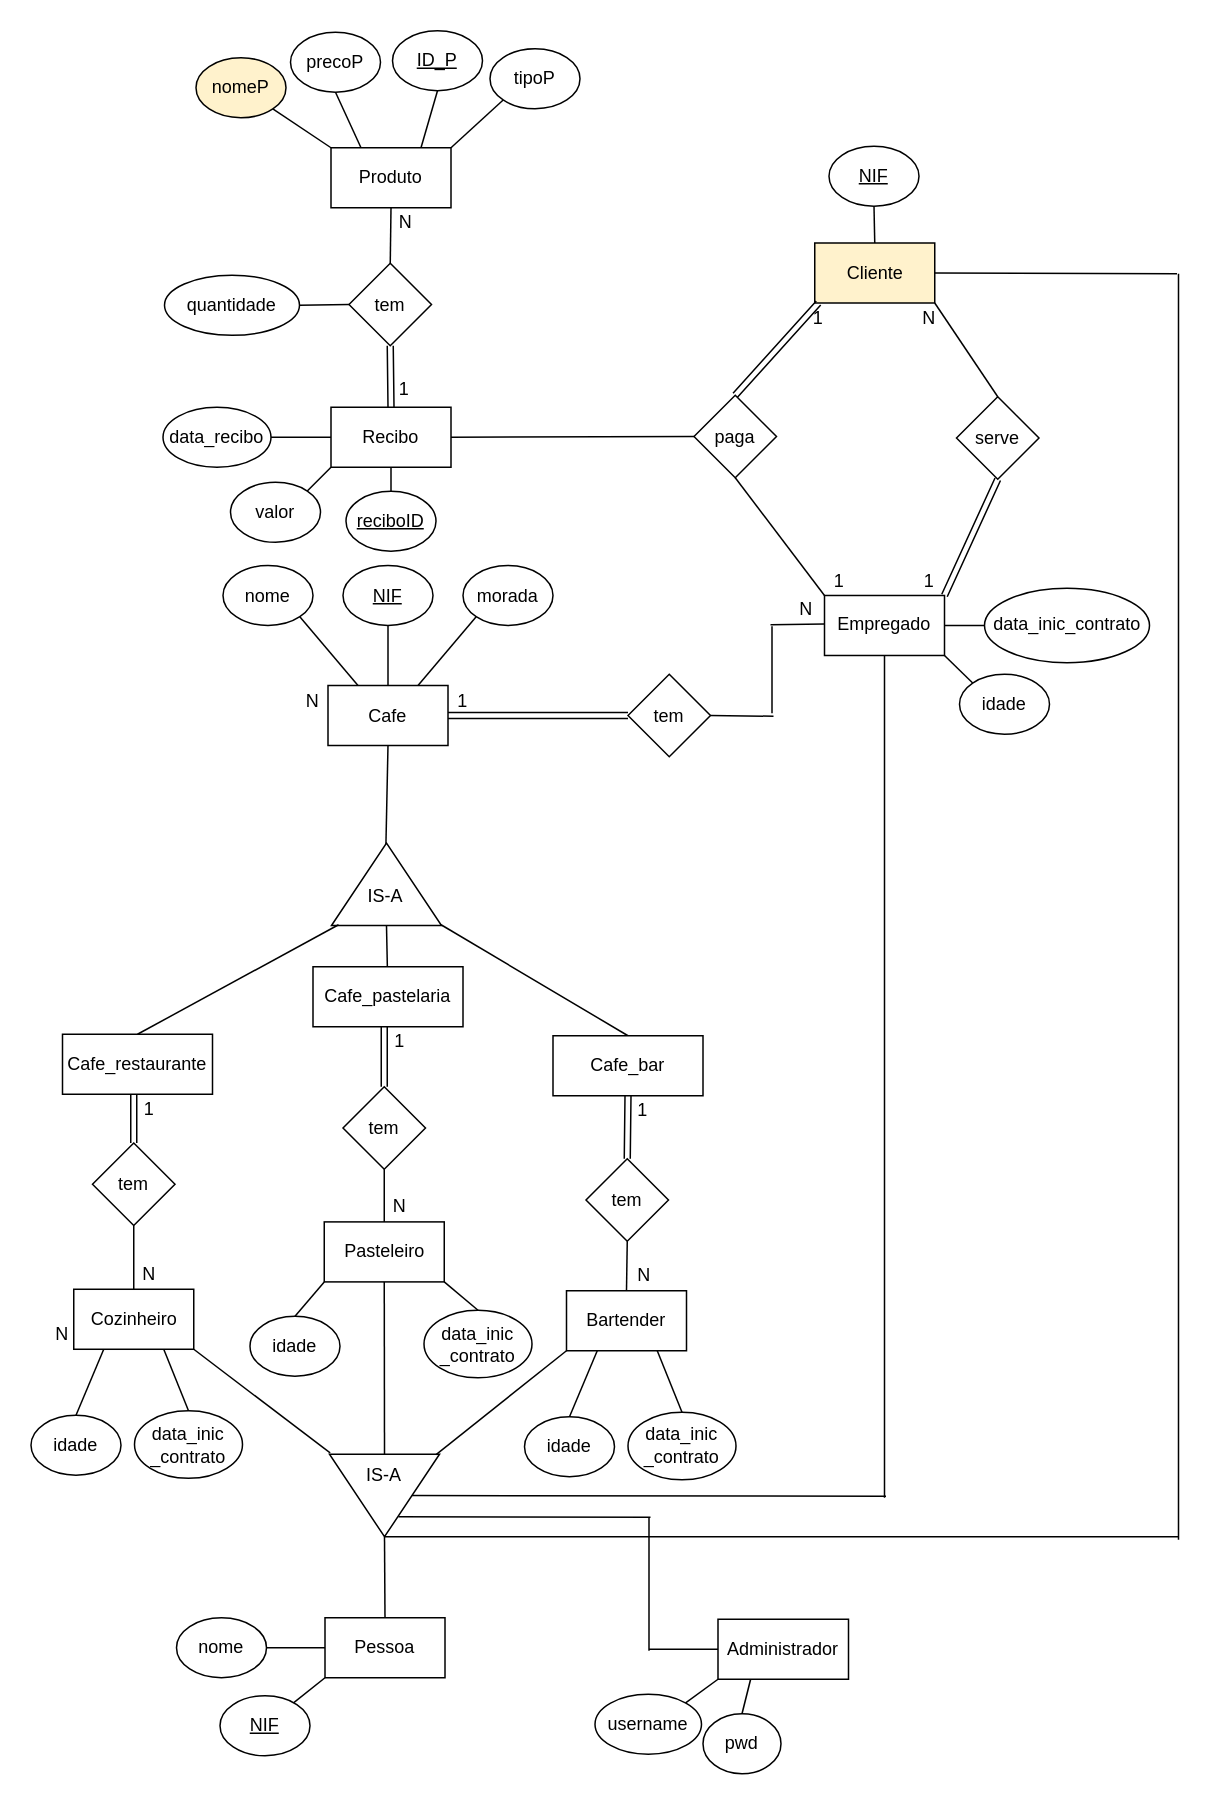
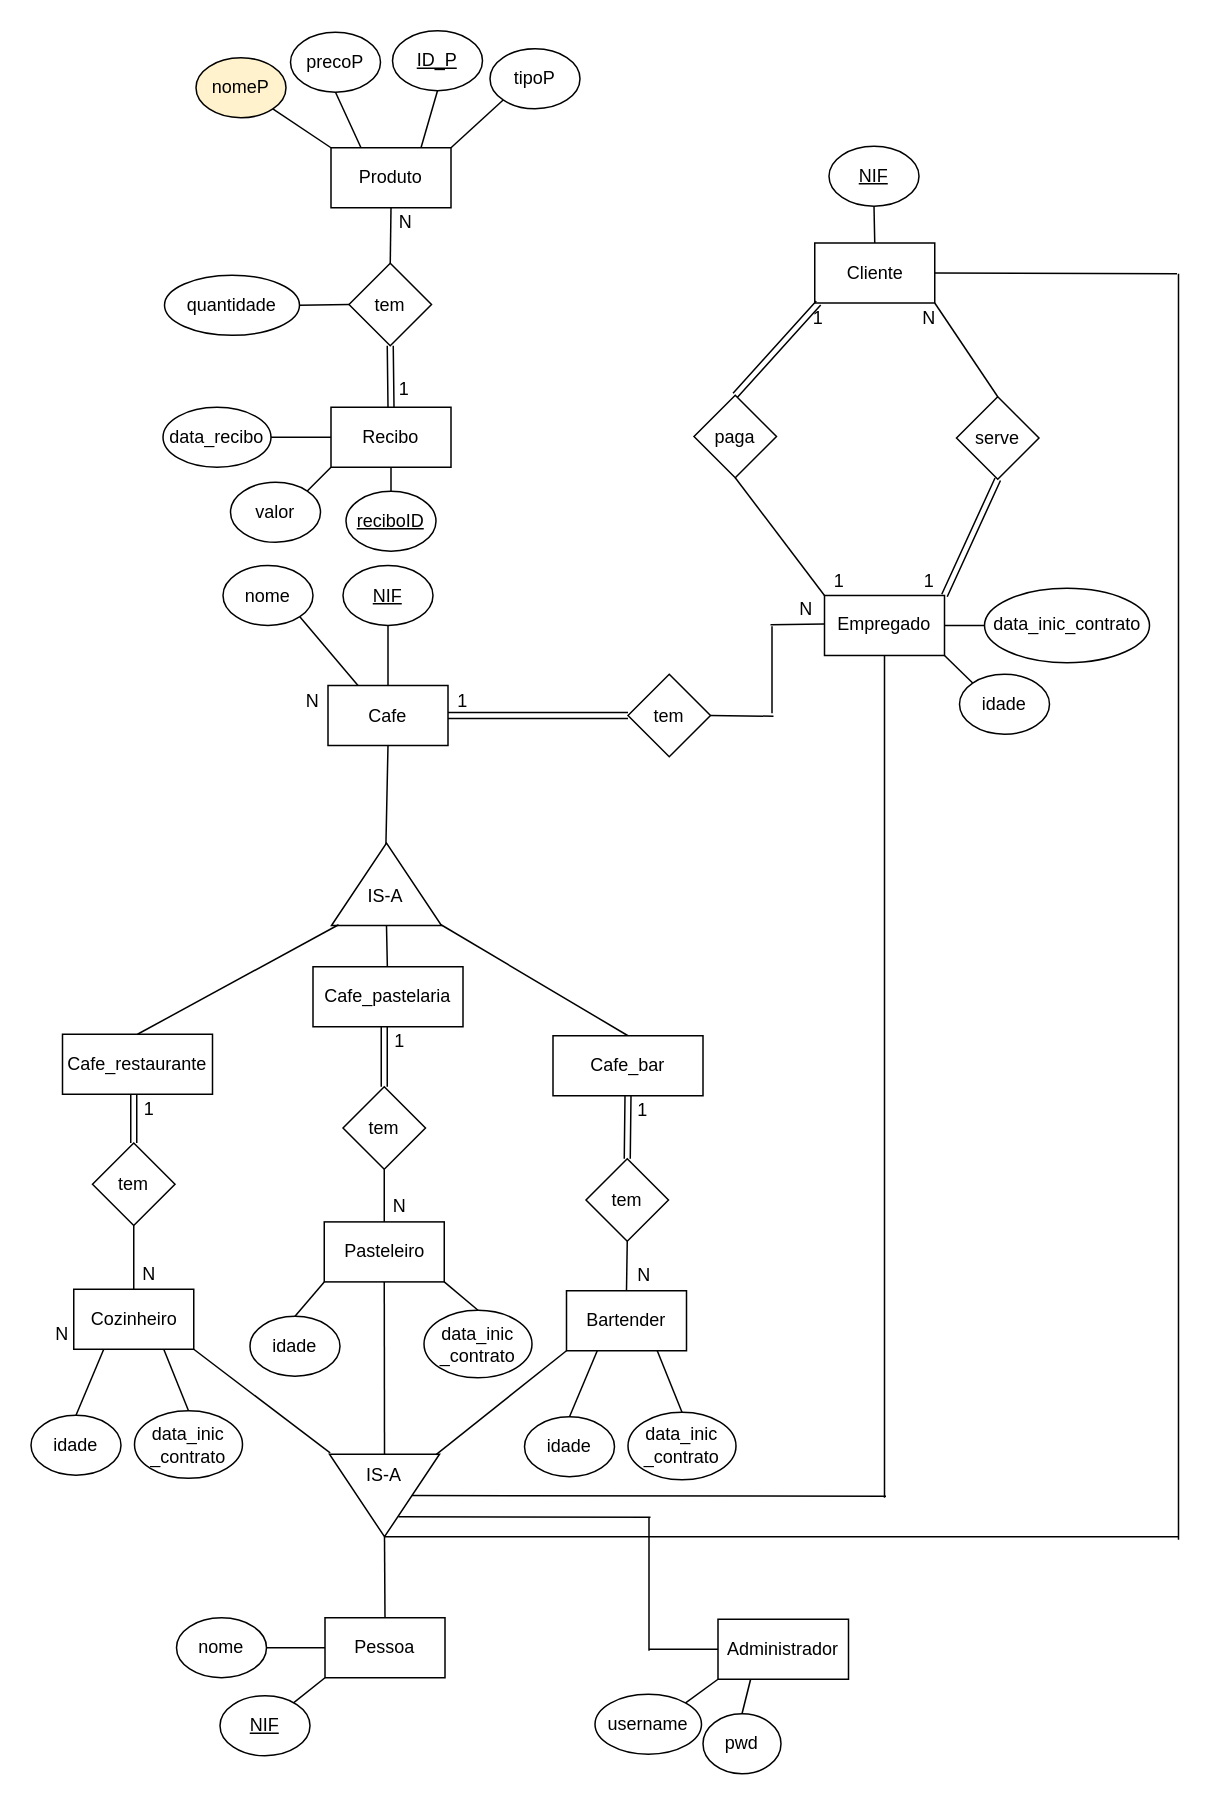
(875, 273) -> (875, 273)
(572, 437) -> none
(508, 596) -> none
(447, 651) -> none
